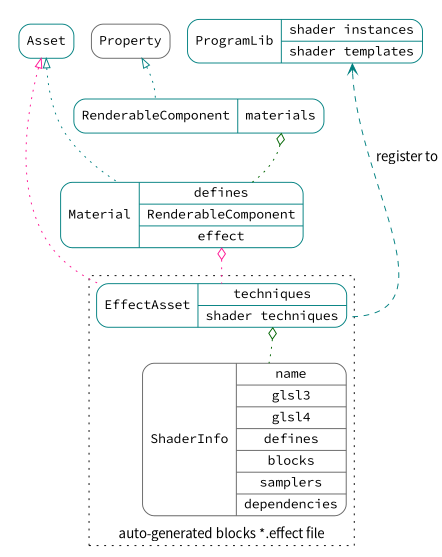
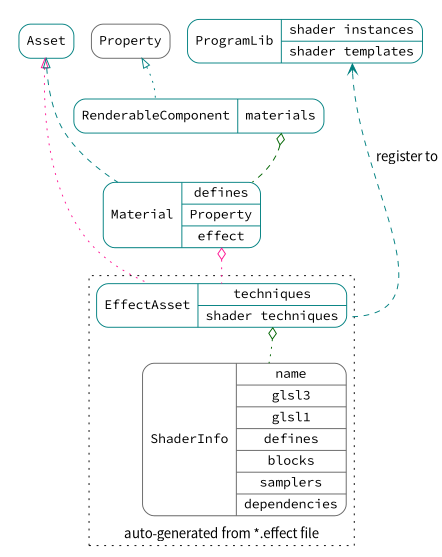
(66, 135) -> (66, 135)
(269, 166) -> (269, 166)
(221, 215) -> (221, 215)
(291, 417) -> (291, 417)
(222, 535) -> (222, 535)
